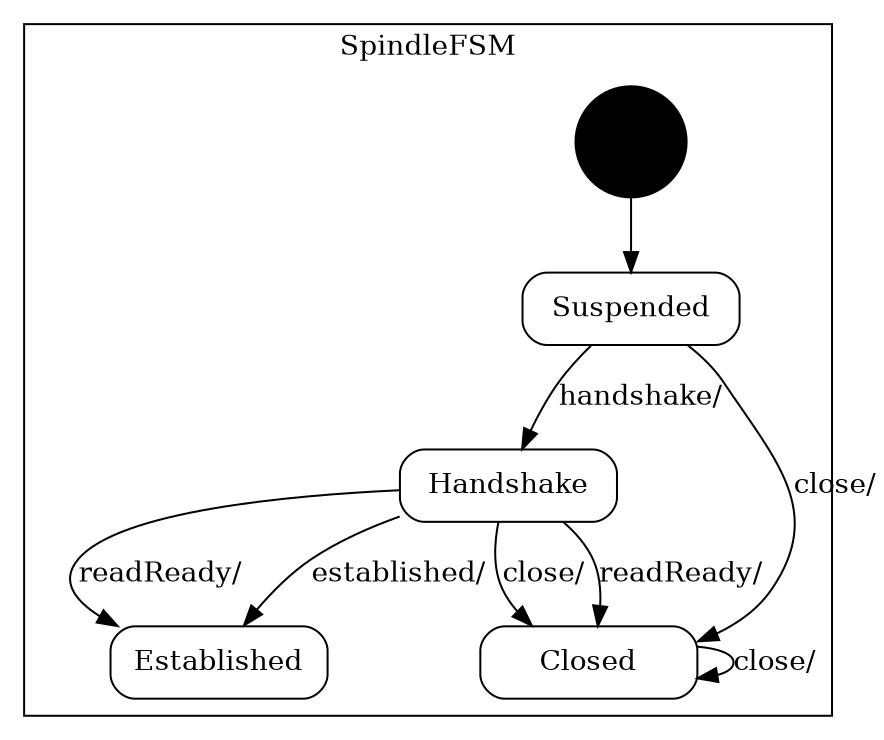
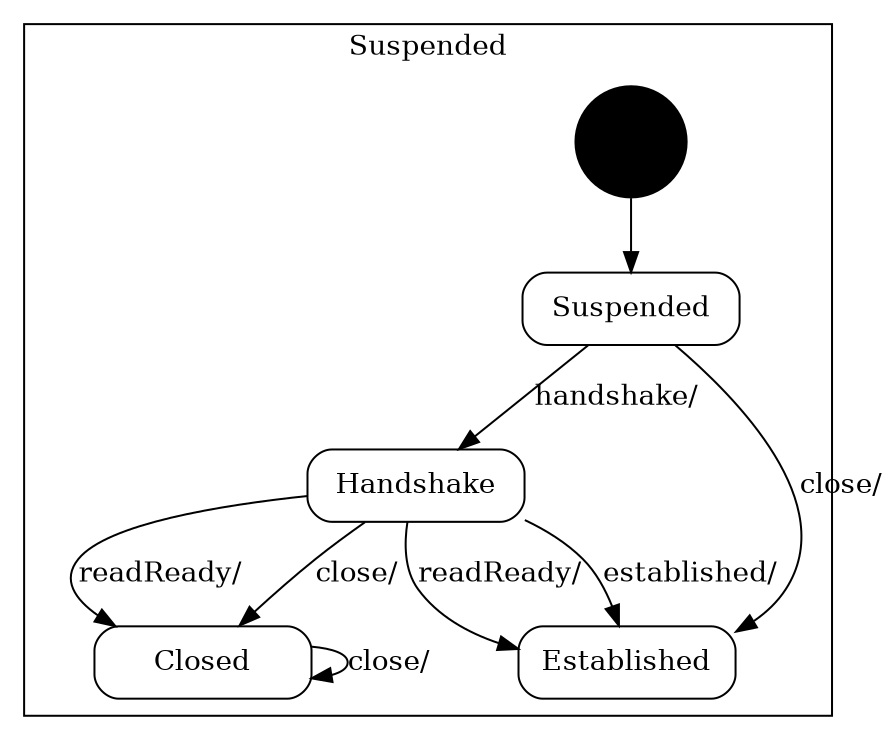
(428, 47) -> (428, 47)
(788, 489) -> (783, 472)
